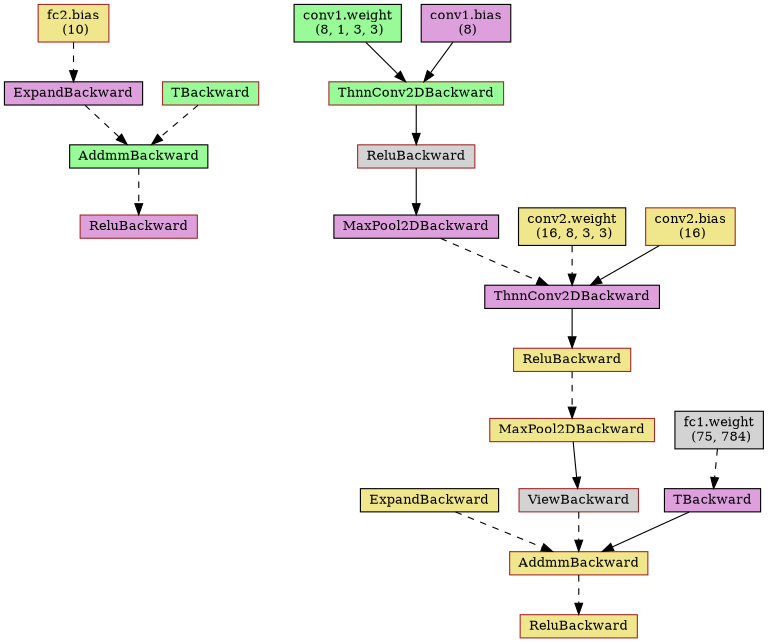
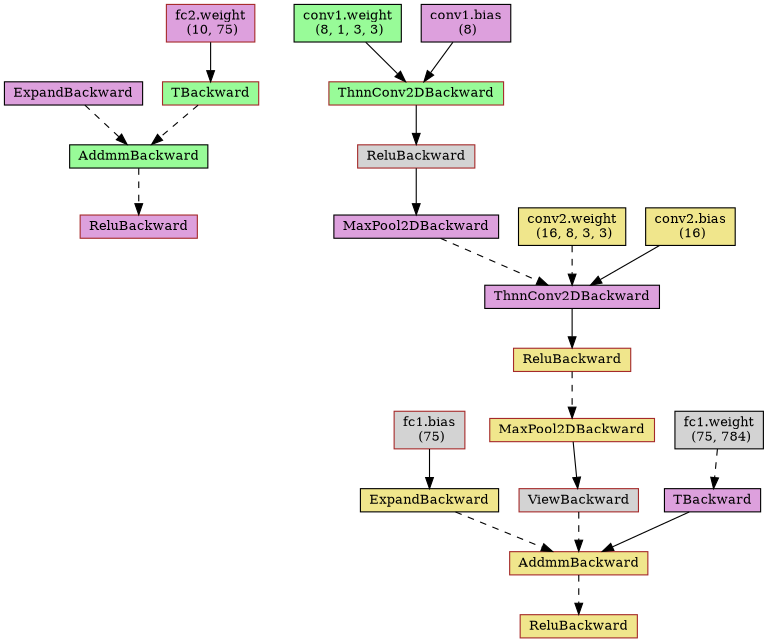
(74, 23) -> none
none -> (211, 23)
(690, 227) -> (690, 227)
none -> (430, 430)
